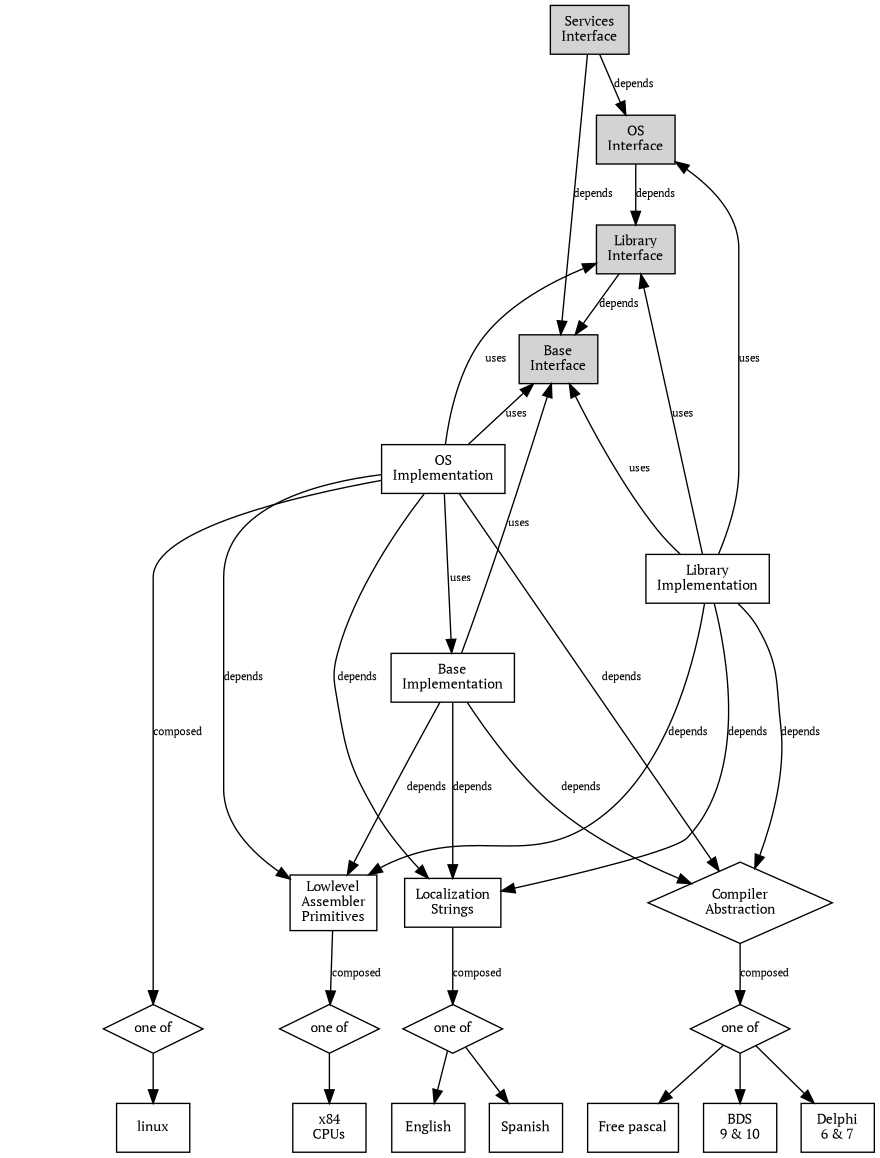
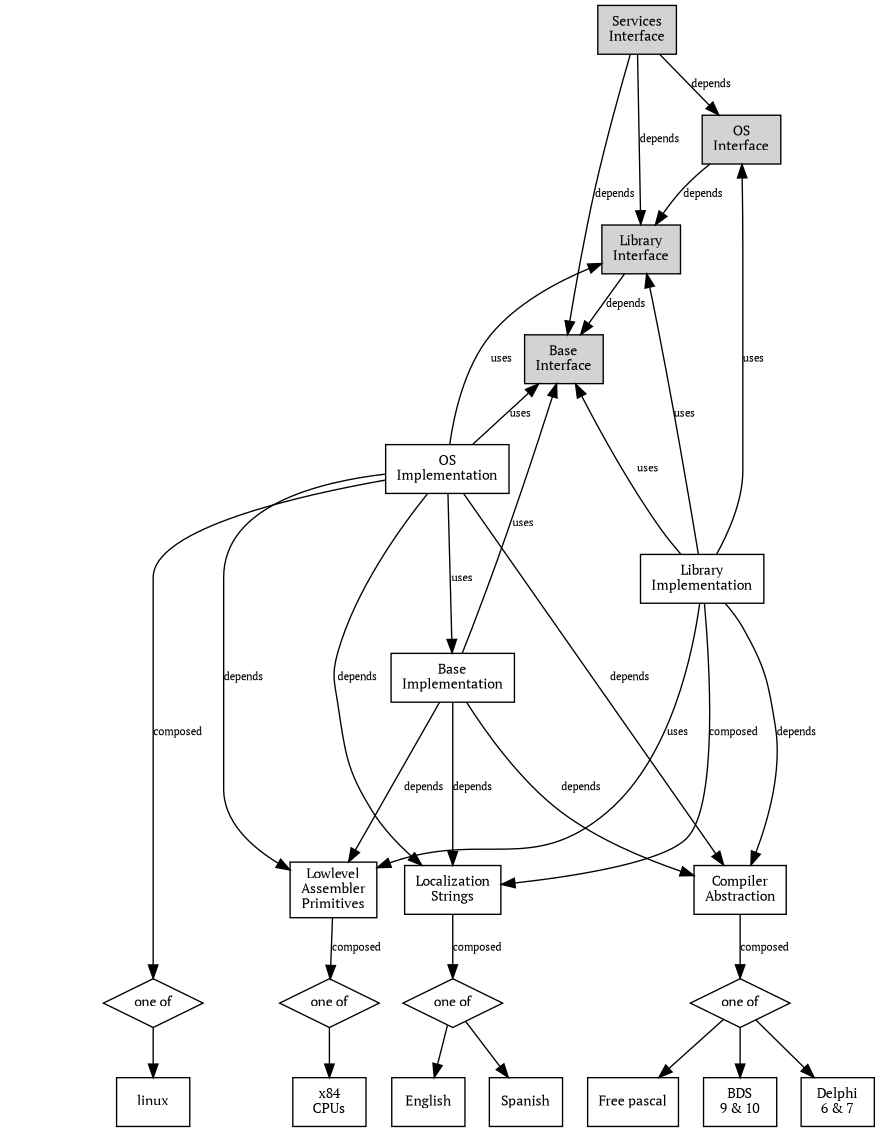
none -> (639, 132)
(689, 733) -> (678, 733)
(748, 733) -> (734, 733)
(740, 903) -> (740, 890)
